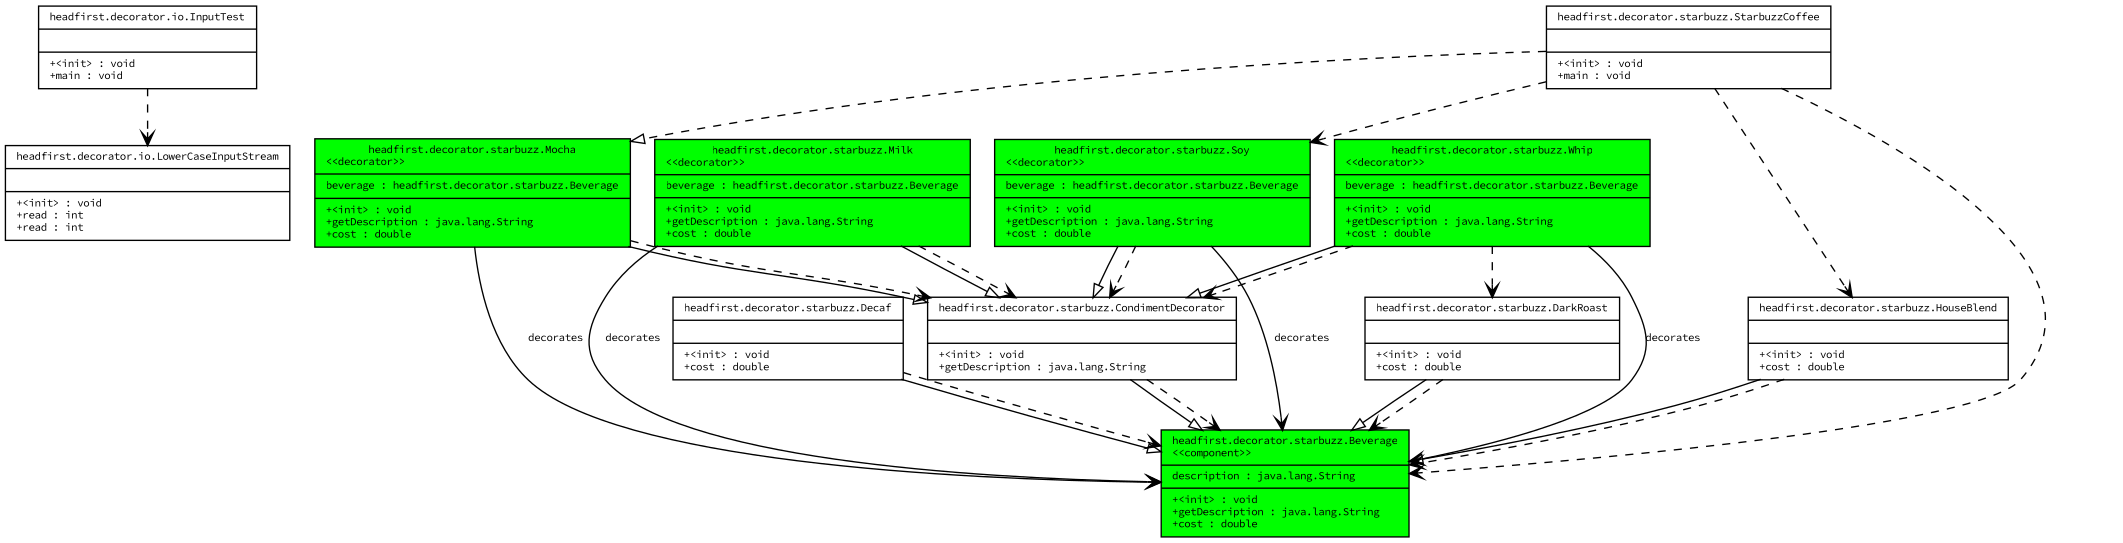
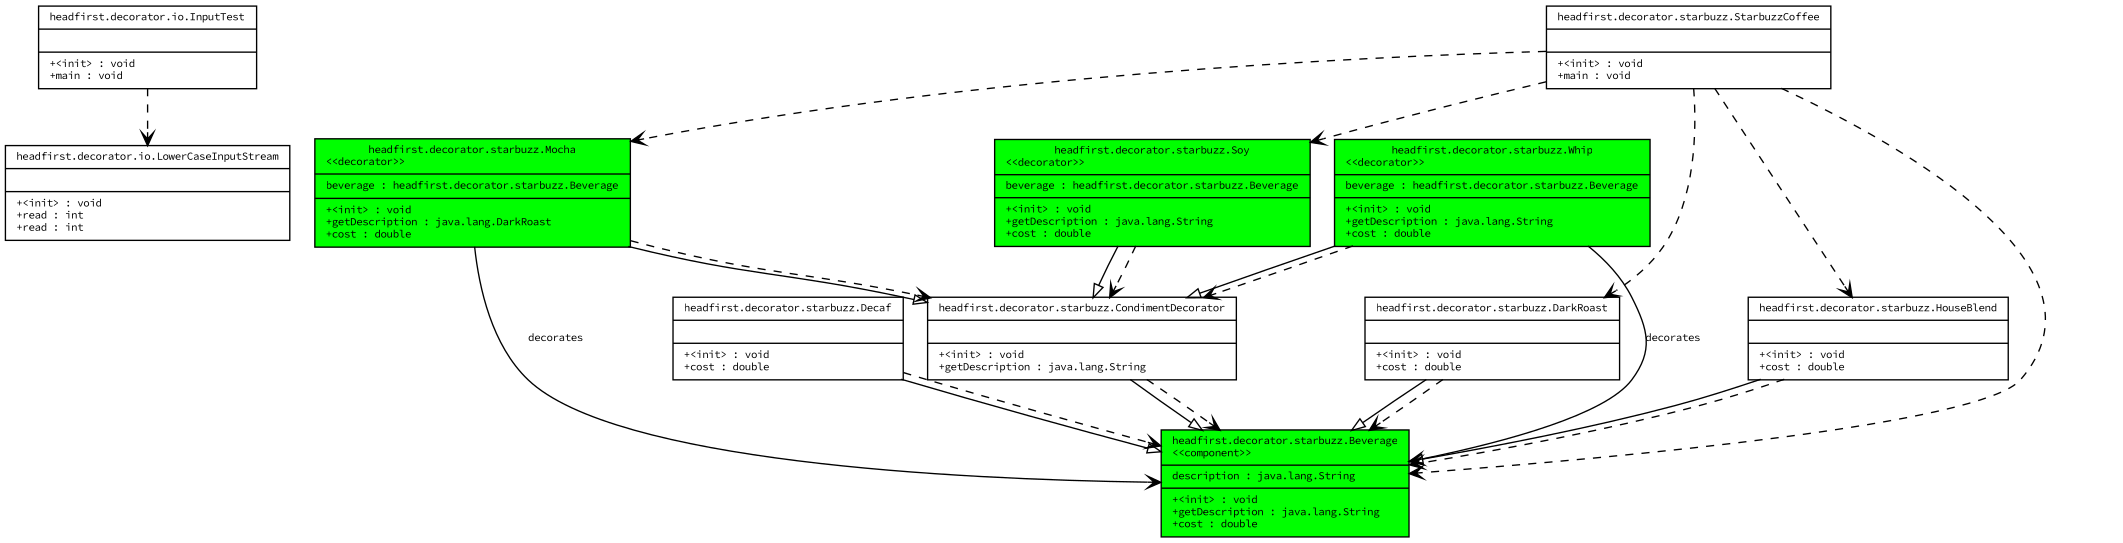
(1094, 78) -> (1094, 78)
(812, 193) -> none
(430, 222) -> (439, 222)
(1492, 265) -> (1684, 202)
(1261, 325) -> none
